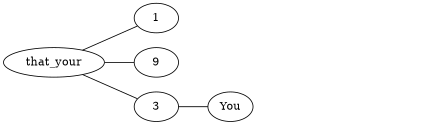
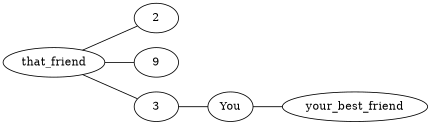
(156, 18) -> (156, 18)
(54, 62) -> (54, 62)
none -> (355, 107)
